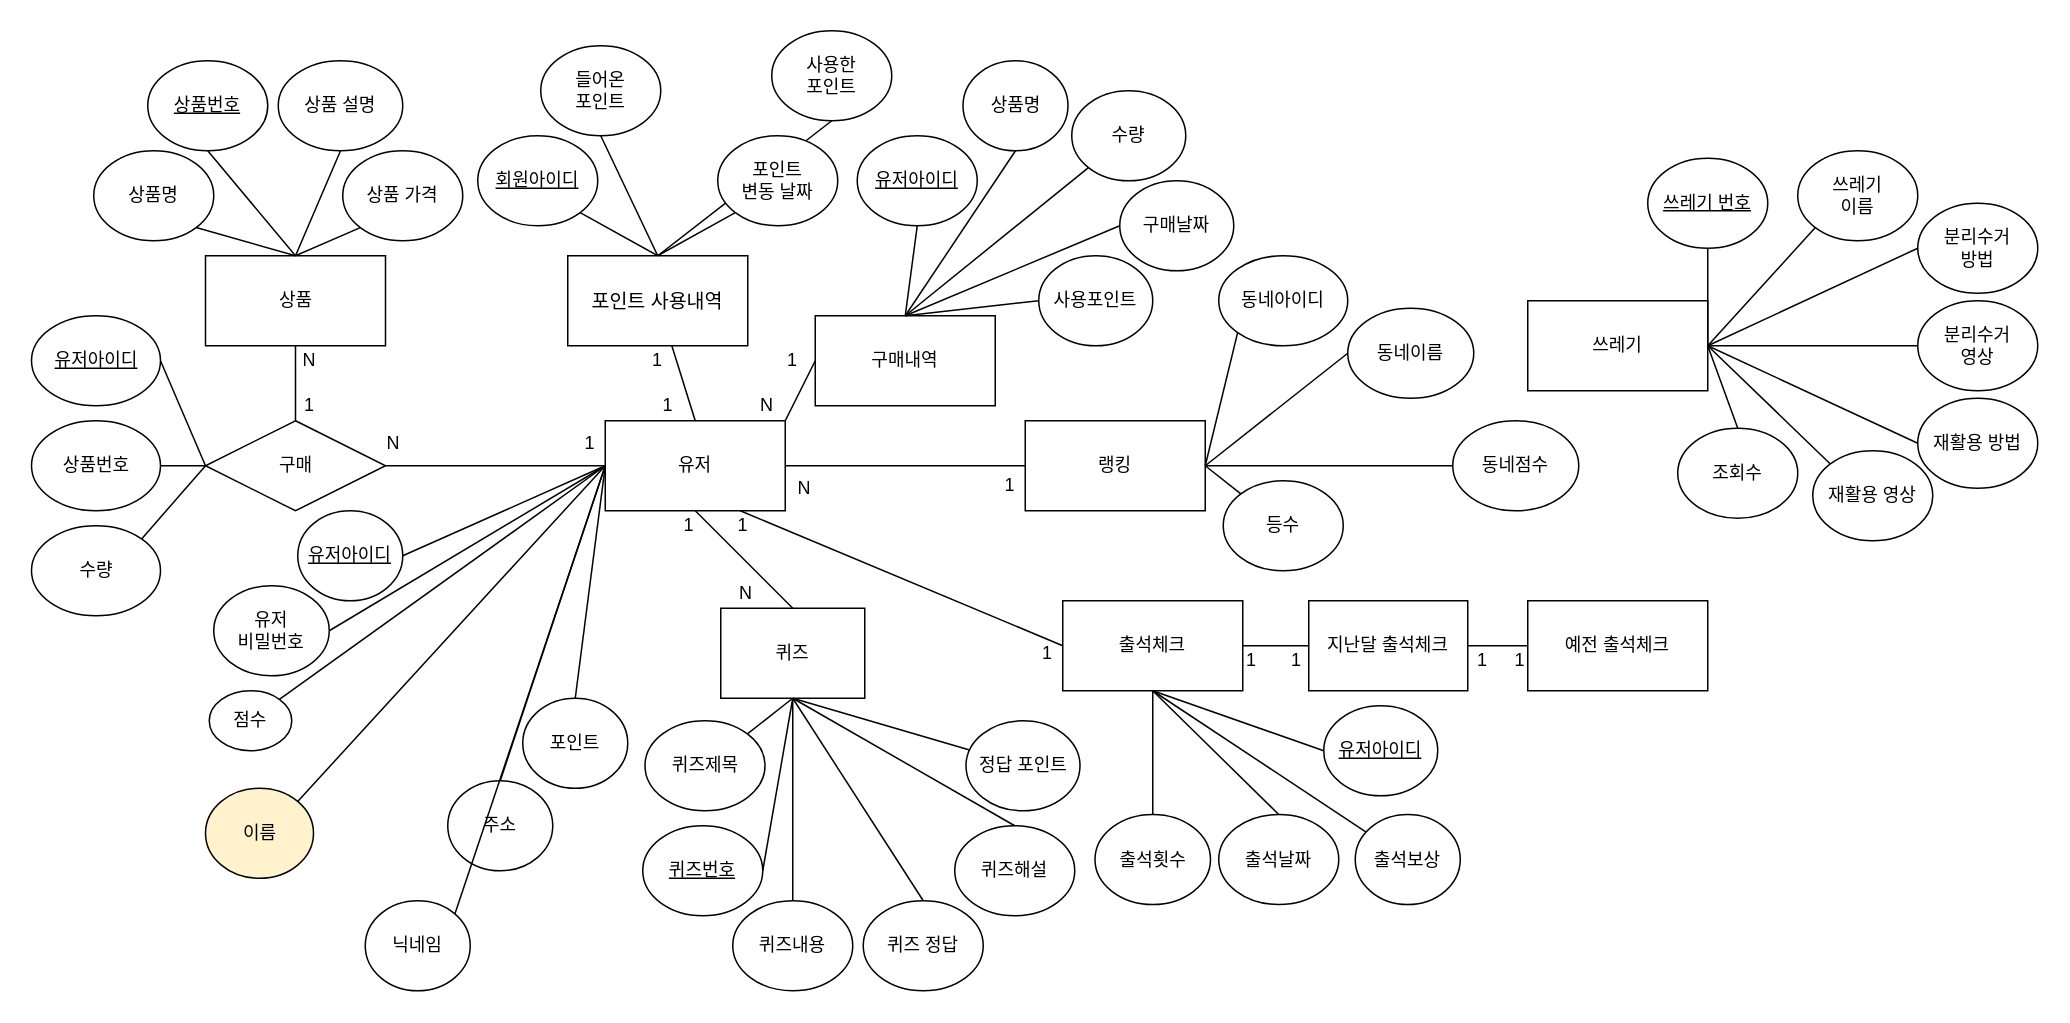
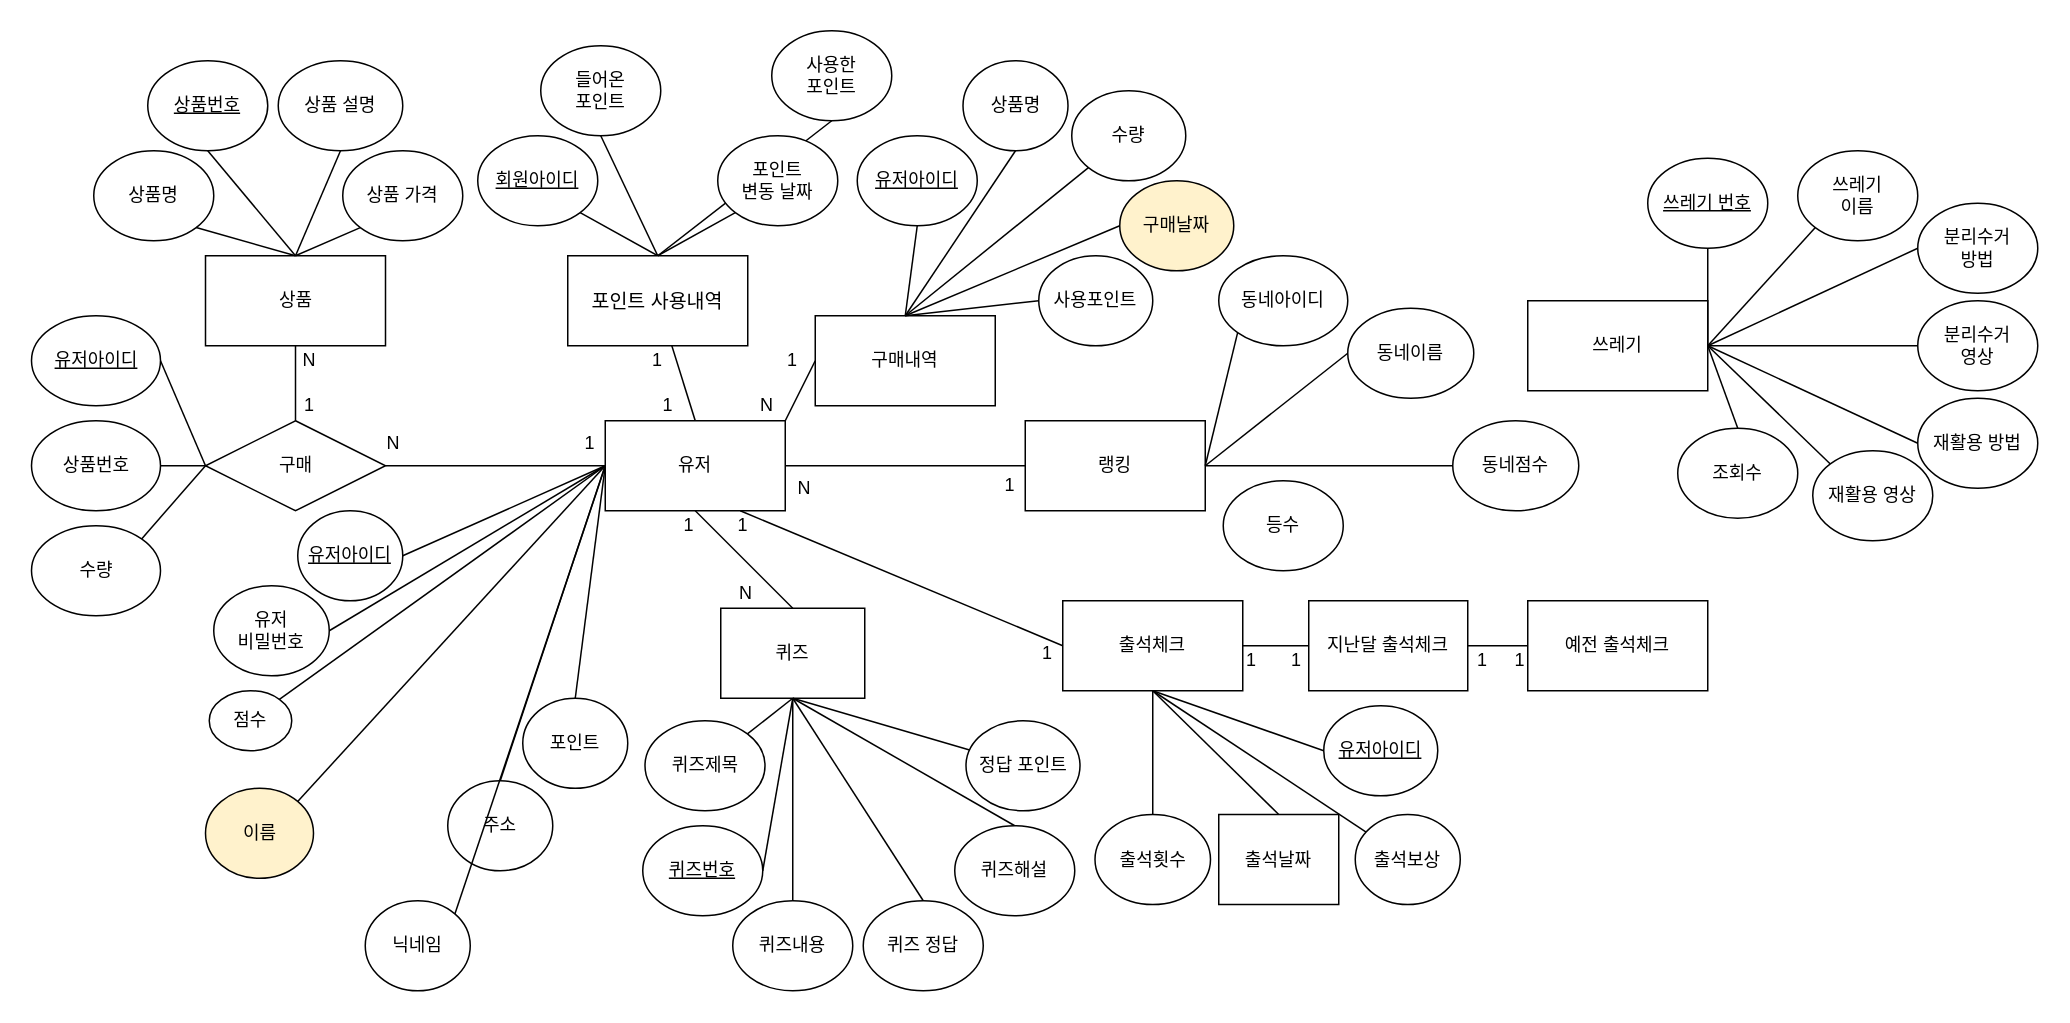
(1177, 226) -> (1177, 226)
(1224, 481) -> none
(1279, 860) -> (1279, 860)
